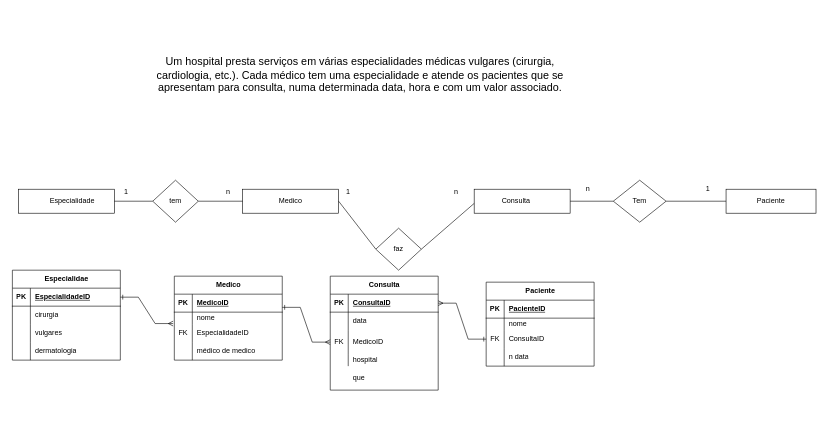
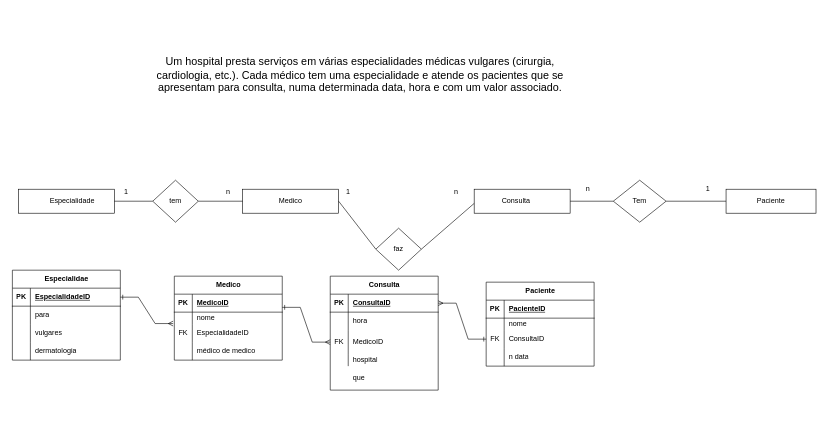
(49, 315) -> (43, 315)
(361, 321) -> (361, 321)
